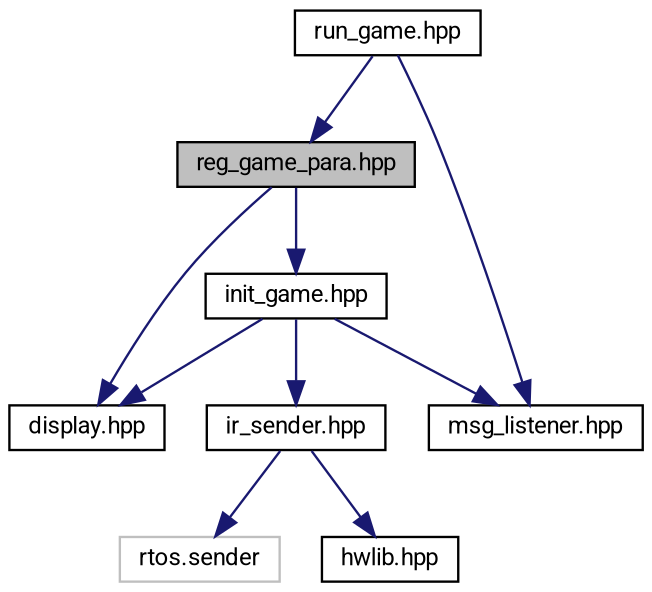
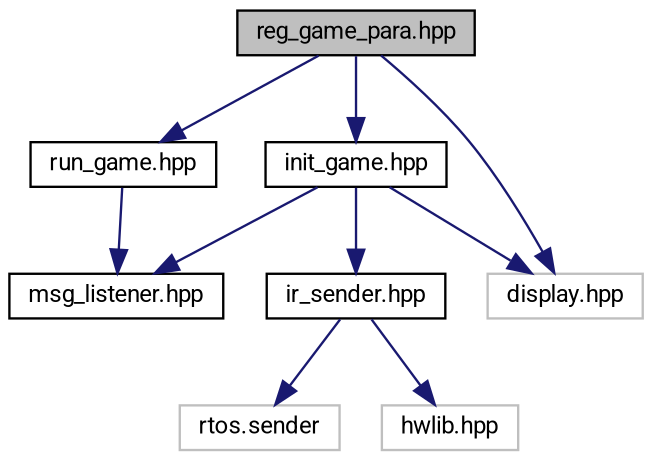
(349, 89) -> (250, 93)
(87, 428) -> (565, 296)
(390, 559) -> (450, 428)
